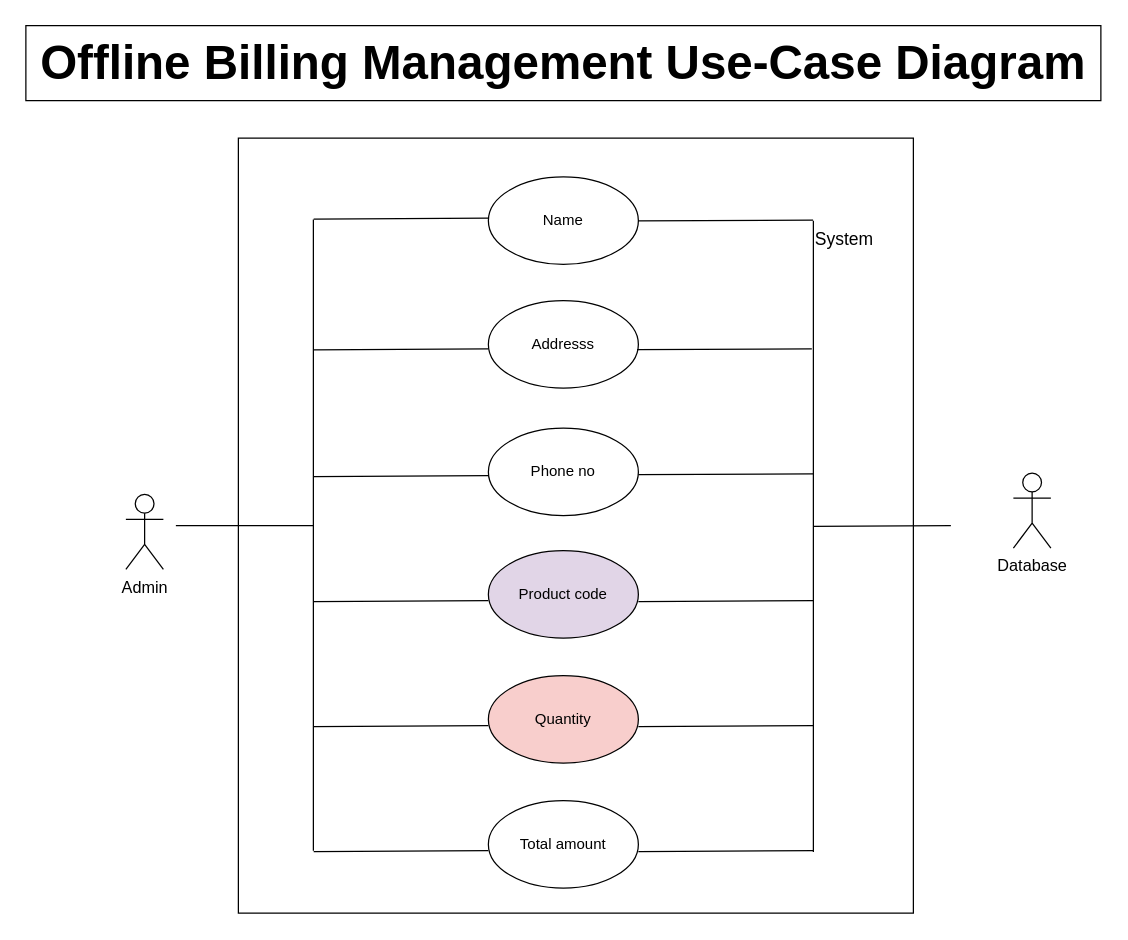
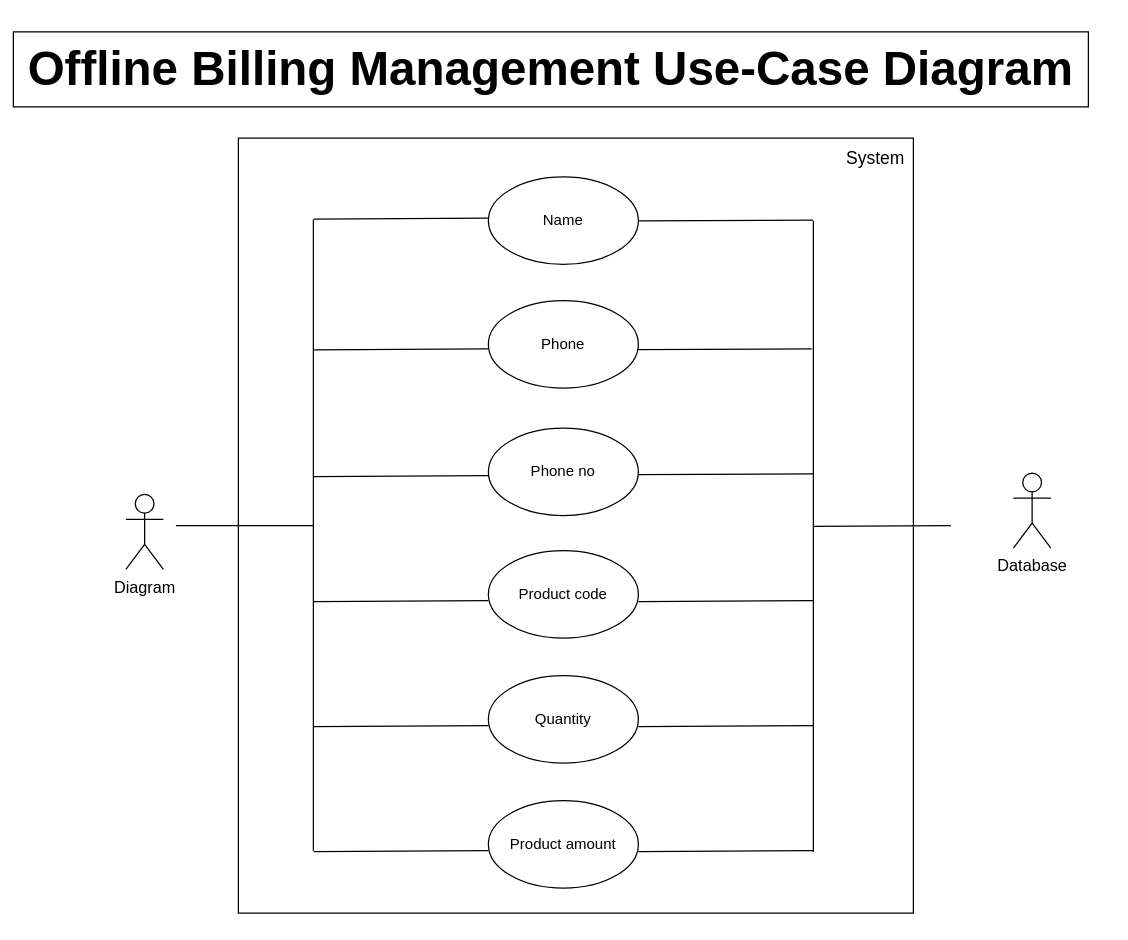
(563, 63) -> (551, 69)
(844, 239) -> (876, 158)
(563, 344) -> (563, 344)
(145, 587) -> (145, 587)
(563, 594) -> (563, 594)
(563, 719) -> (563, 719)
(563, 844) -> (563, 844)
